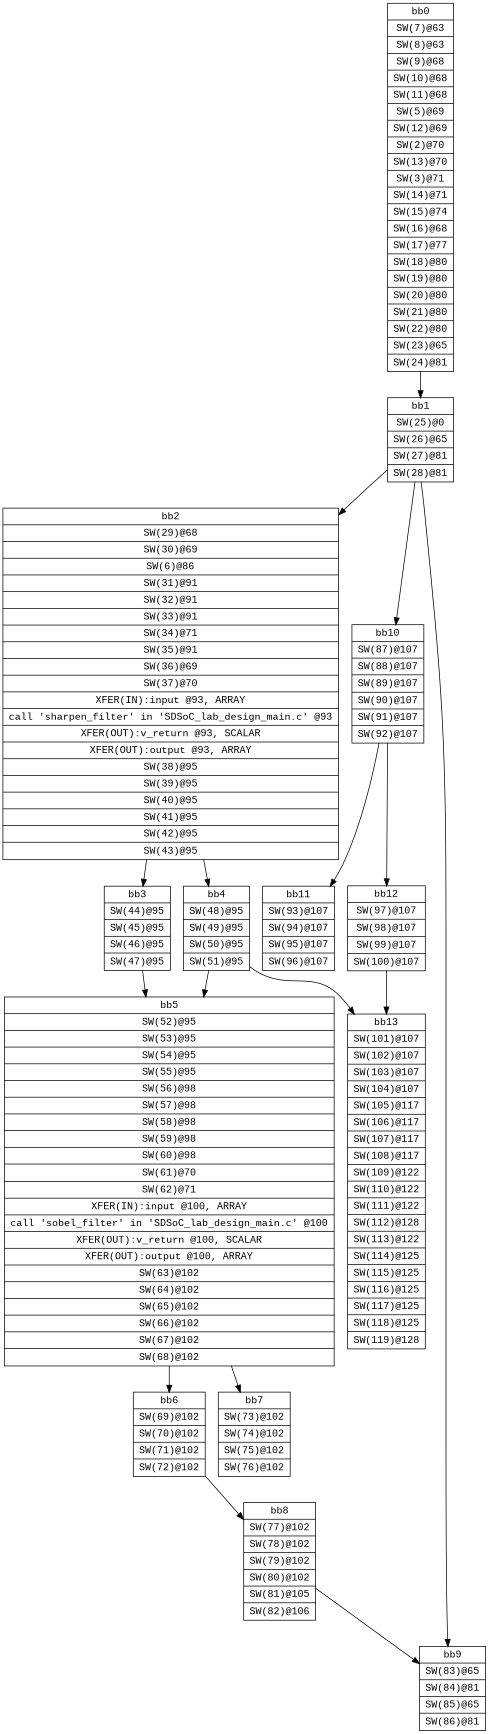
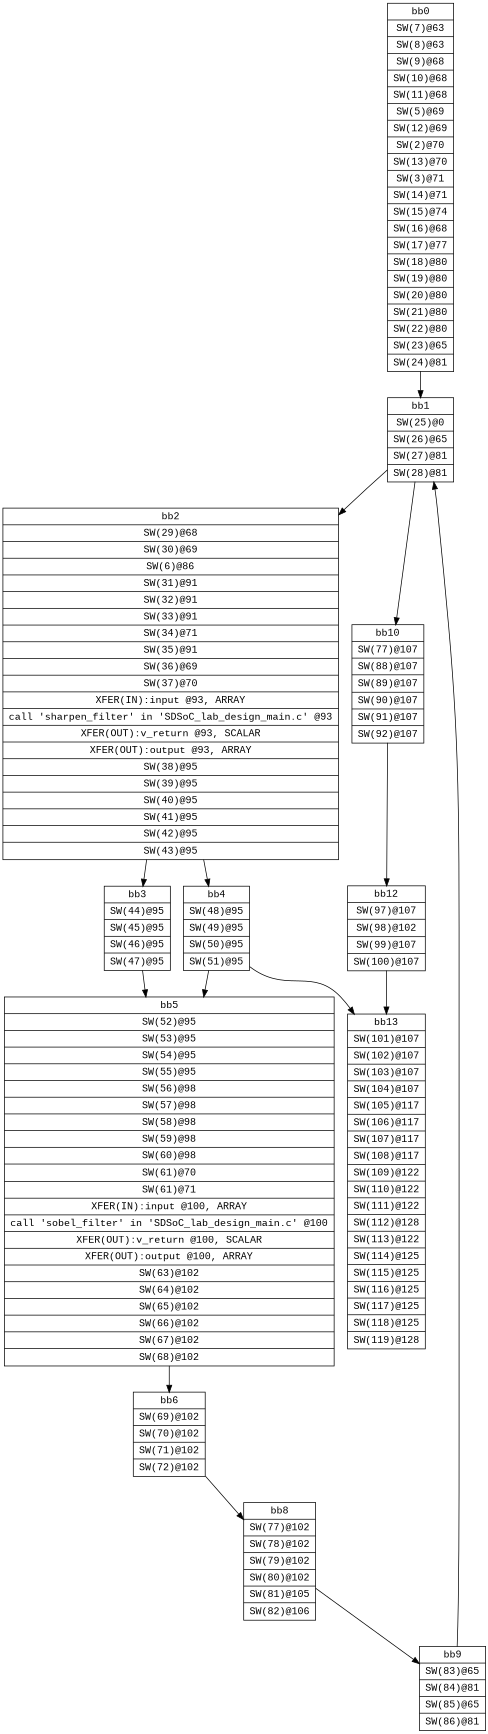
(388, 649) -> (388, 649)
(299, 928) -> none
(386, 928) -> (386, 928)
(446, 1060) -> (459, 1067)
(169, 1189) -> (169, 1189)
(254, 1434) -> none
